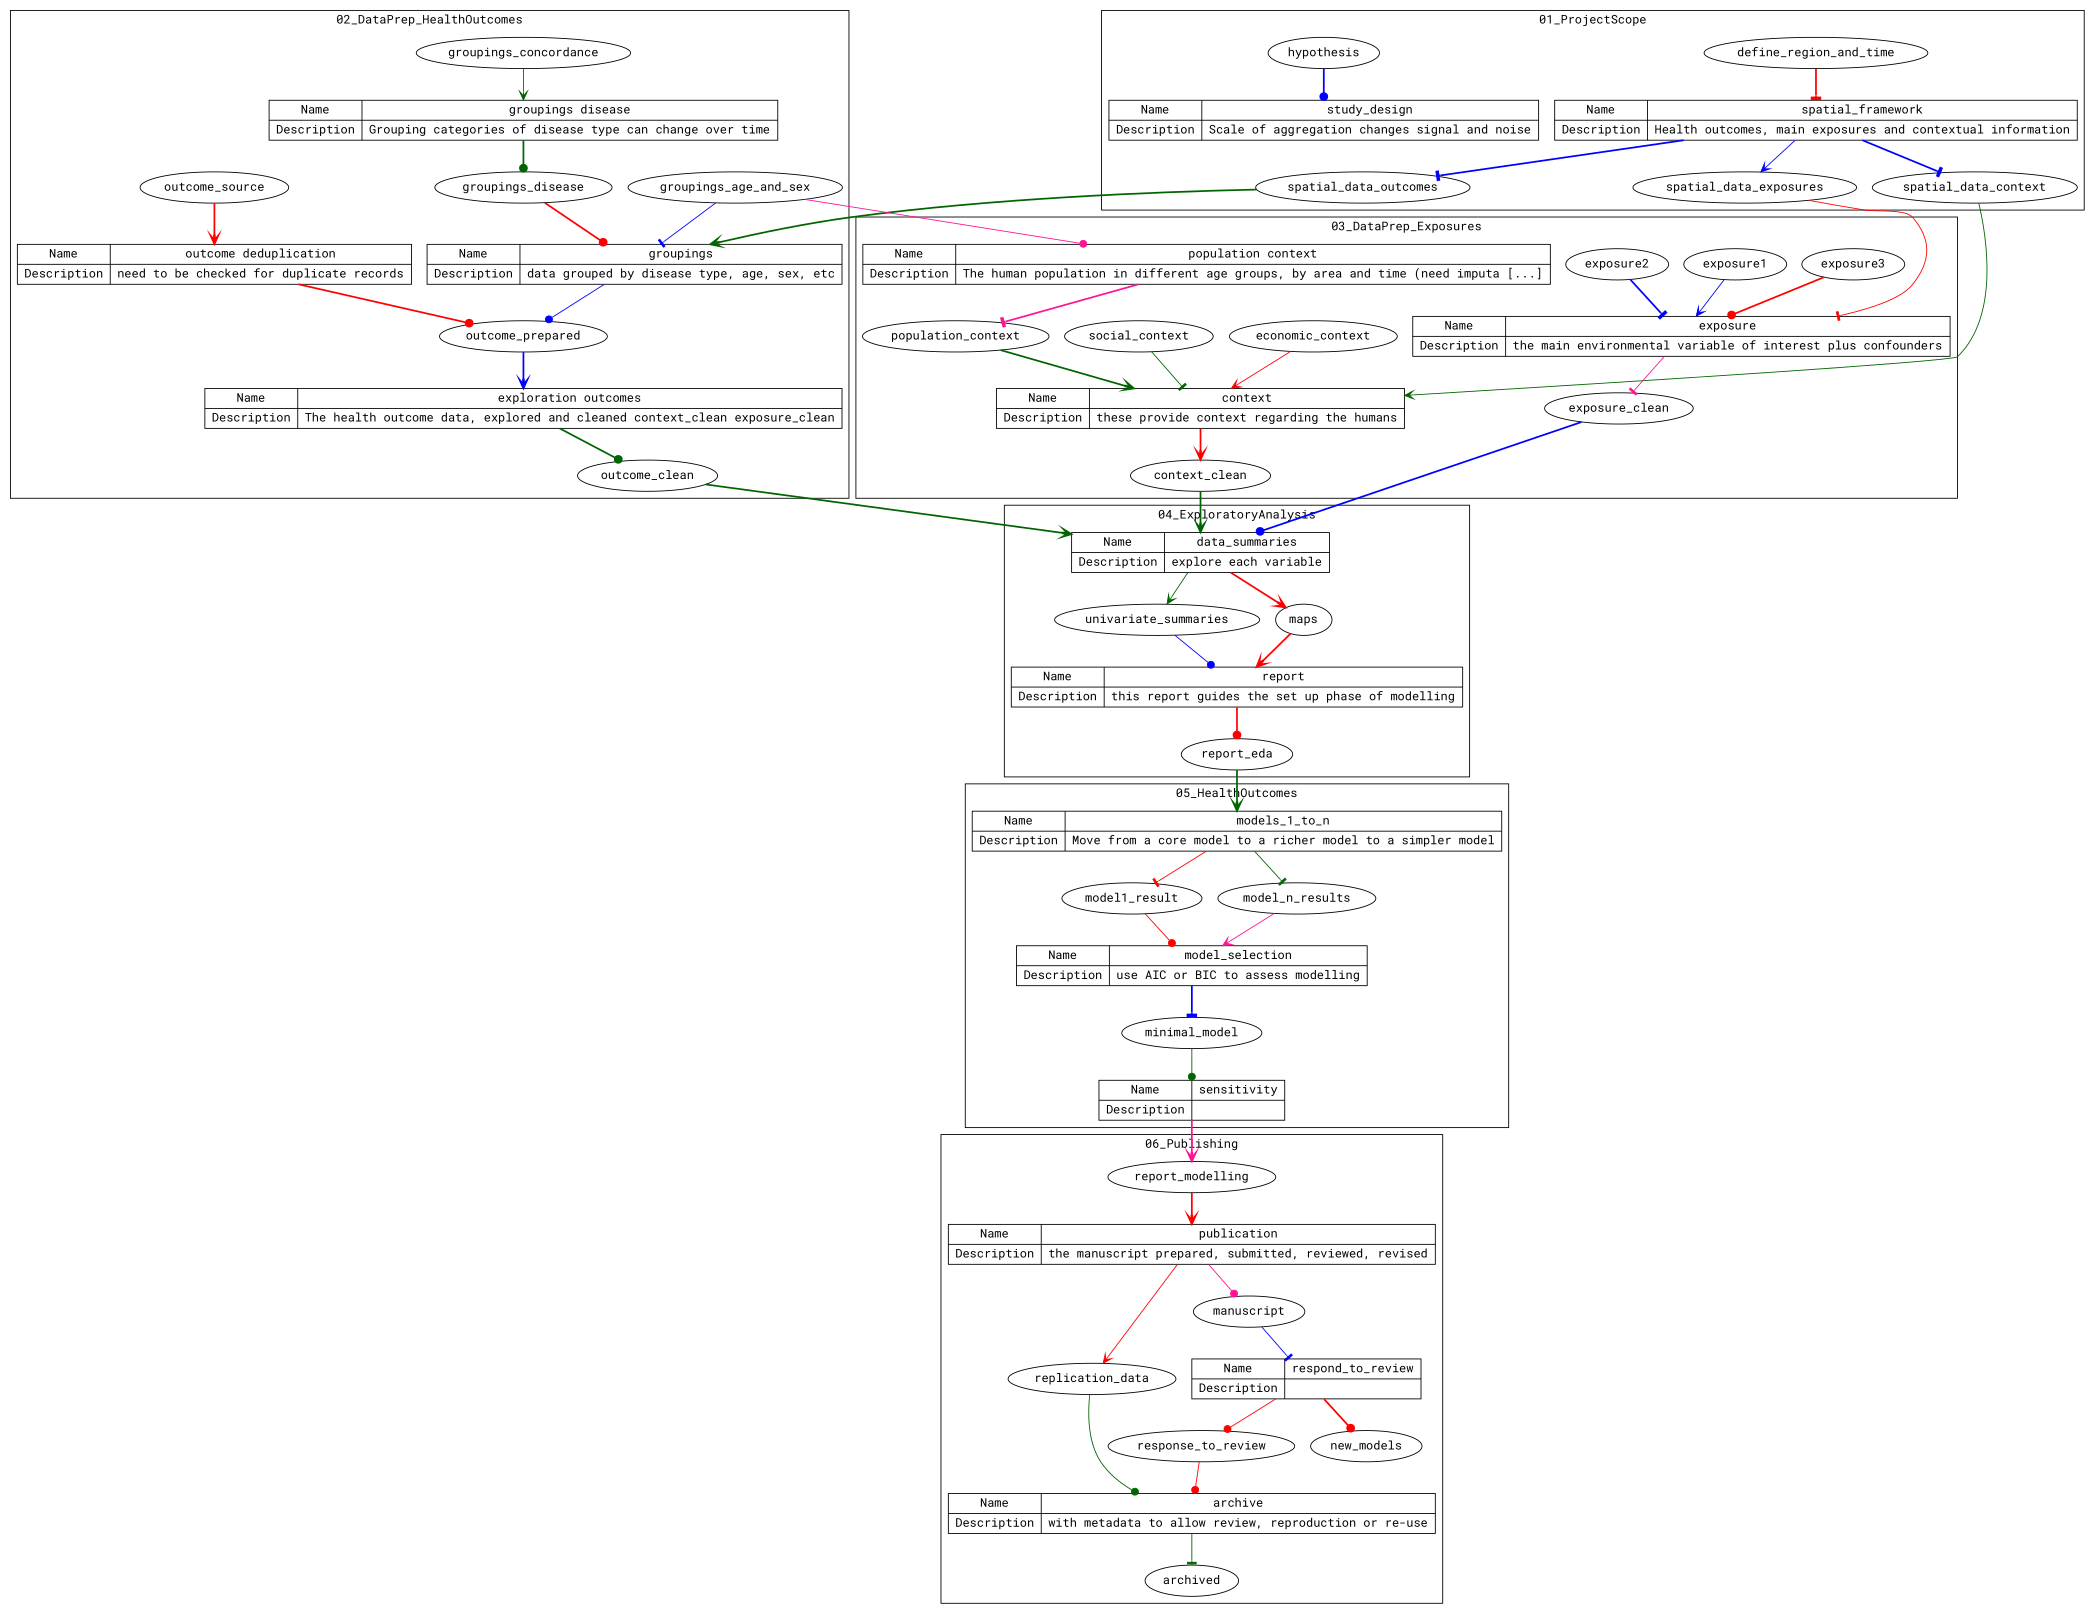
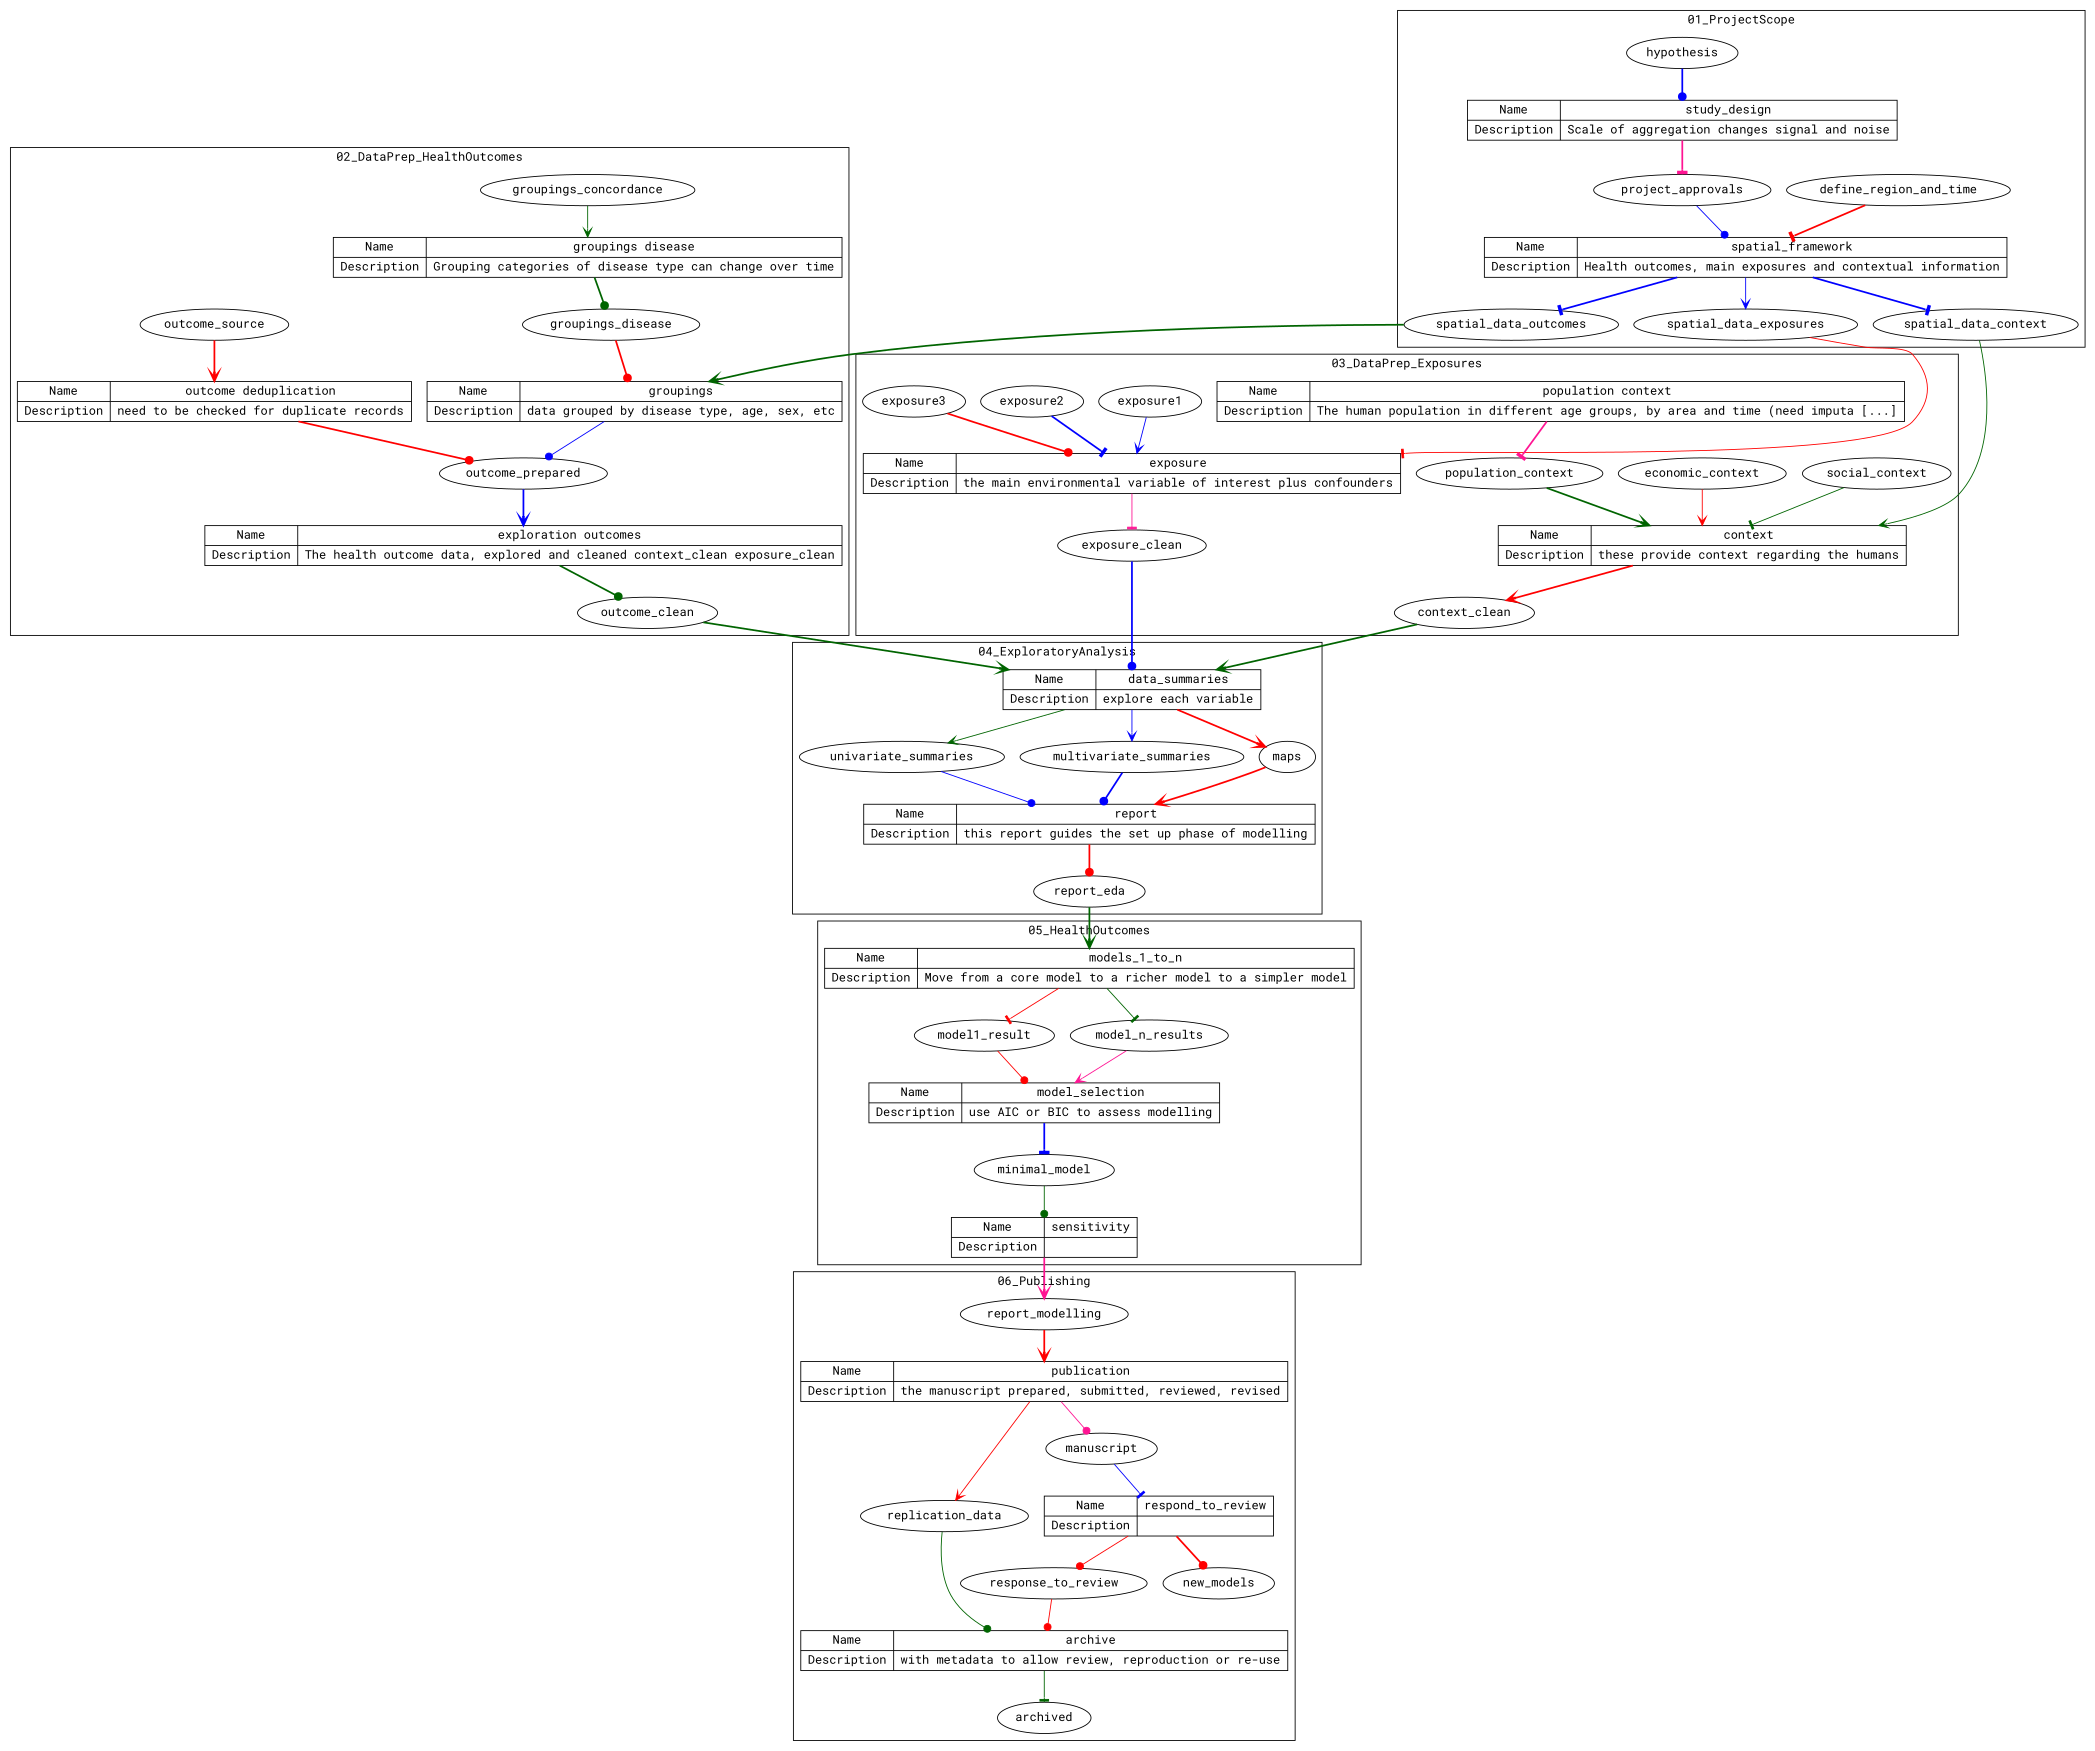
(735, 188) -> none
none -> (1682, 190)
none -> (1132, 757)
